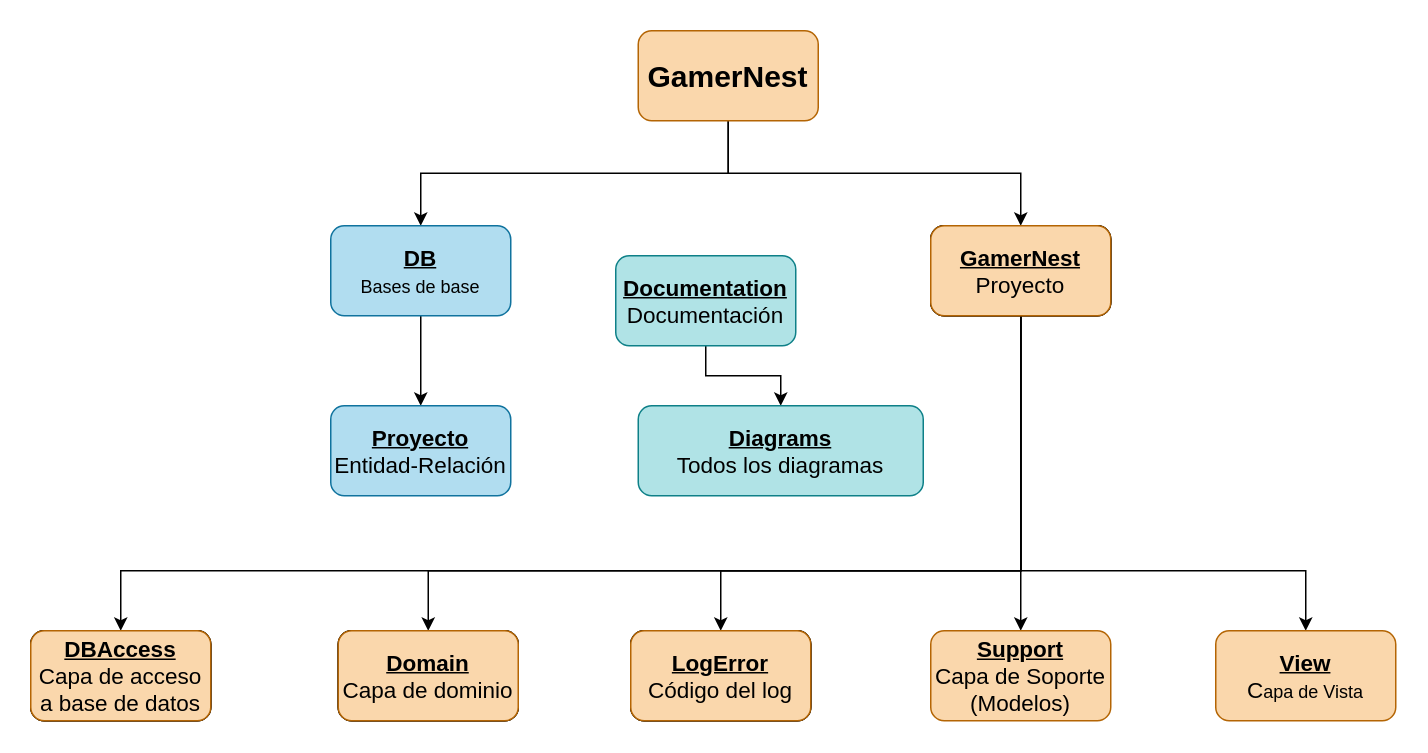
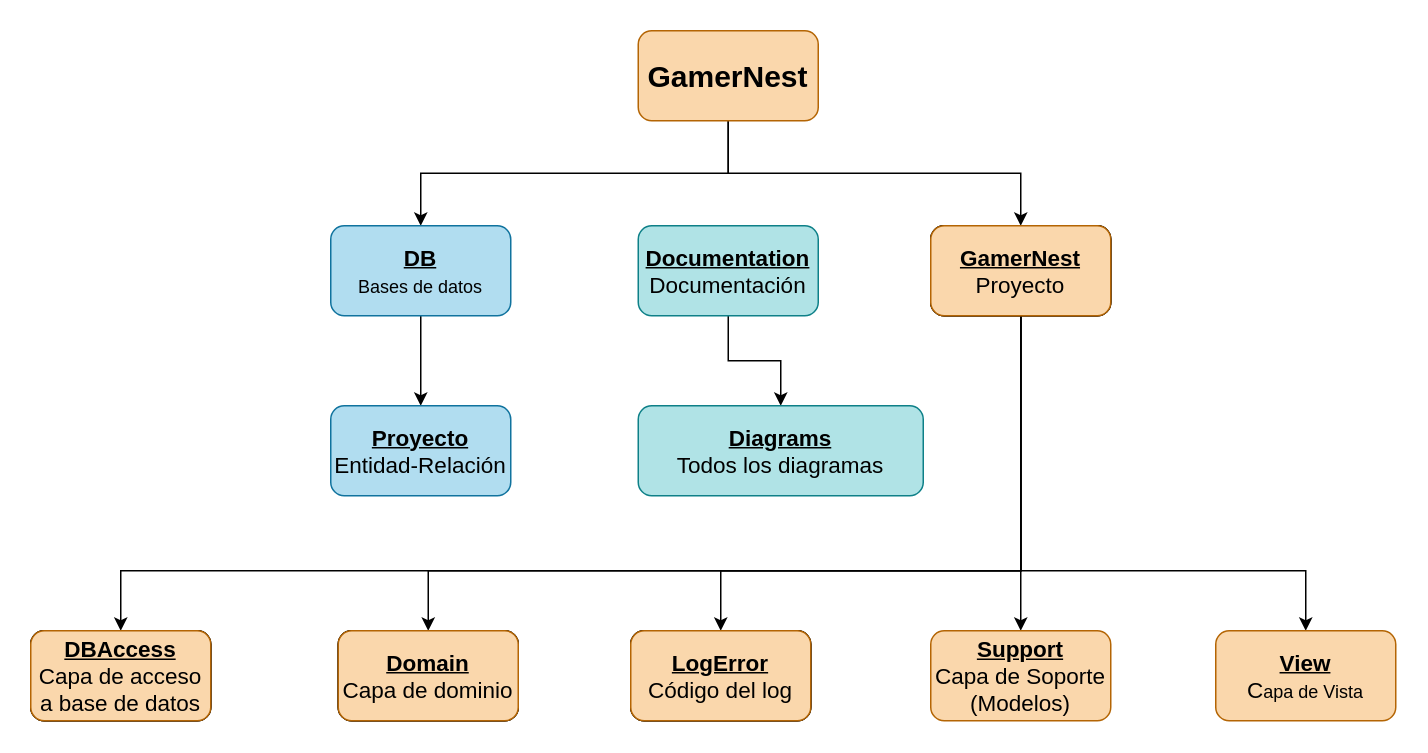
(421, 271) -> (421, 271)
(706, 301) -> (728, 271)
